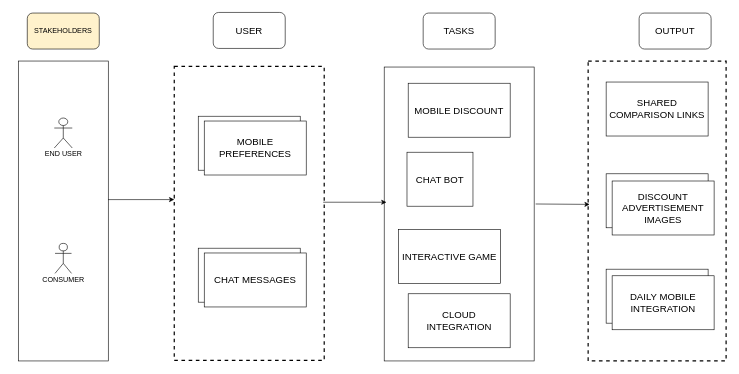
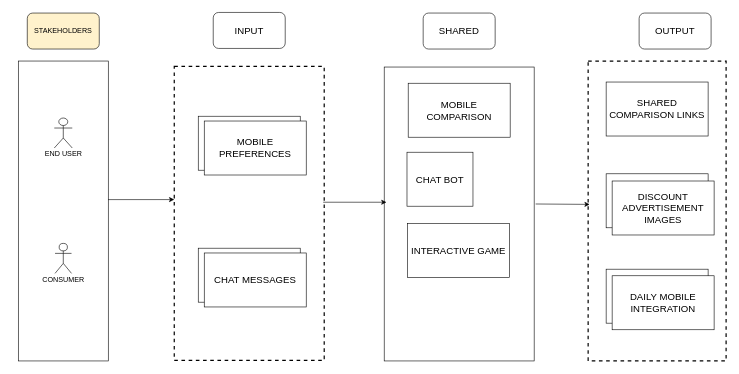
(249, 30) -> (249, 30)
(459, 31) -> (459, 31)
(459, 110) -> (459, 110)
(450, 257) -> (459, 251)
(459, 321) -> none
